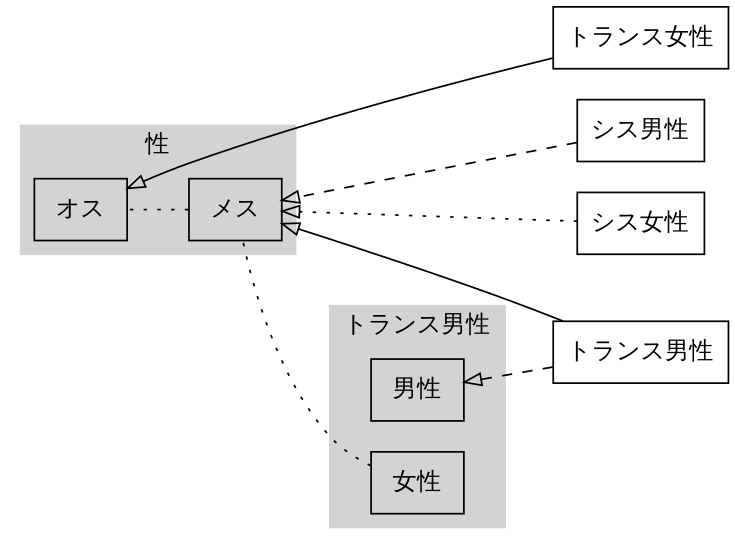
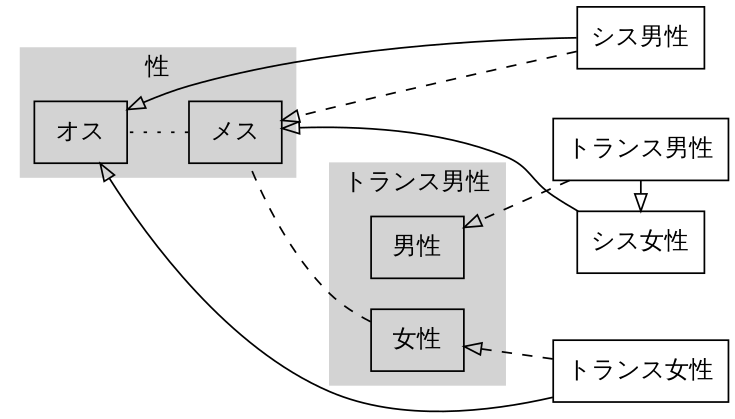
none -> (357, 53)
(439, 216) -> (449, 140)
(431, 273) -> (641, 187)
none -> (517, 354)
(285, 367) -> (297, 253)
